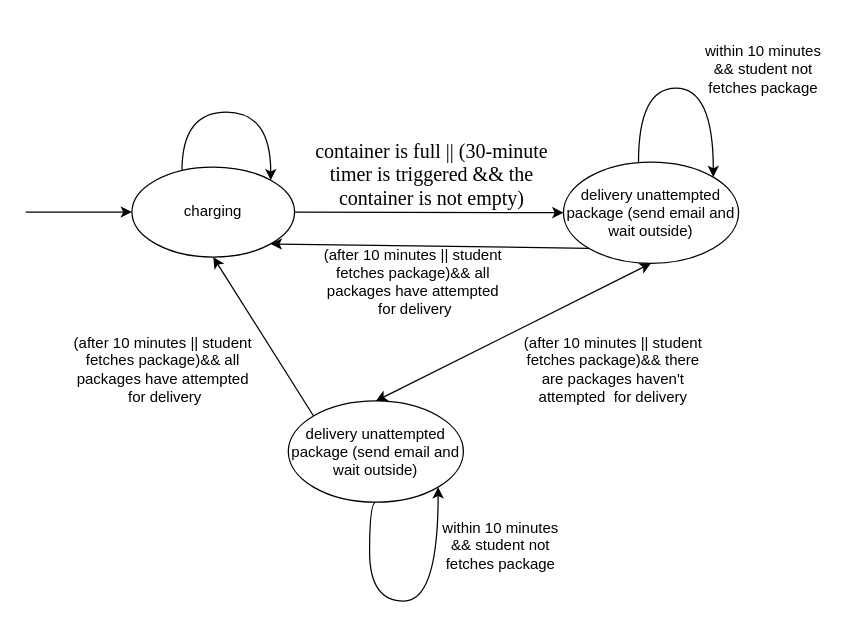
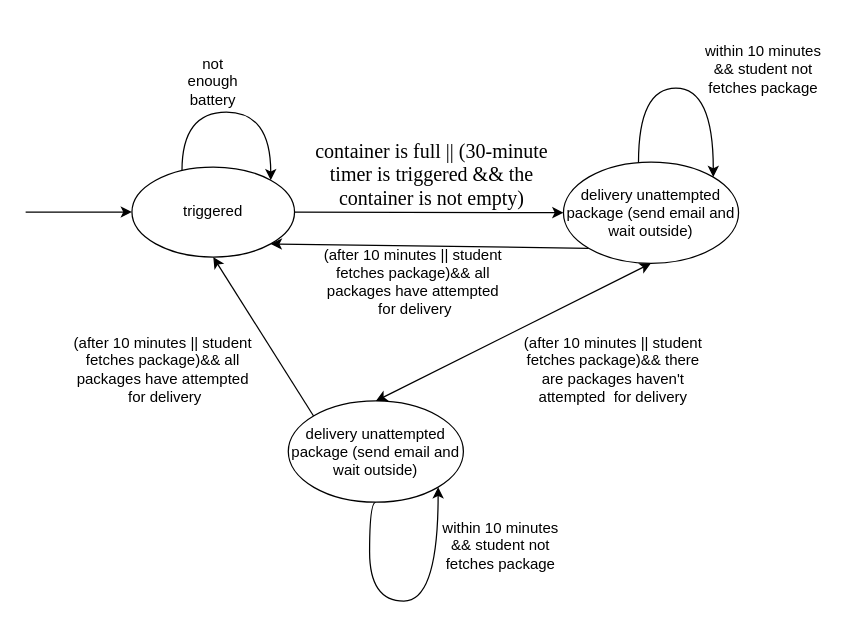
none -> (213, 82)
(213, 212) -> (213, 212)
